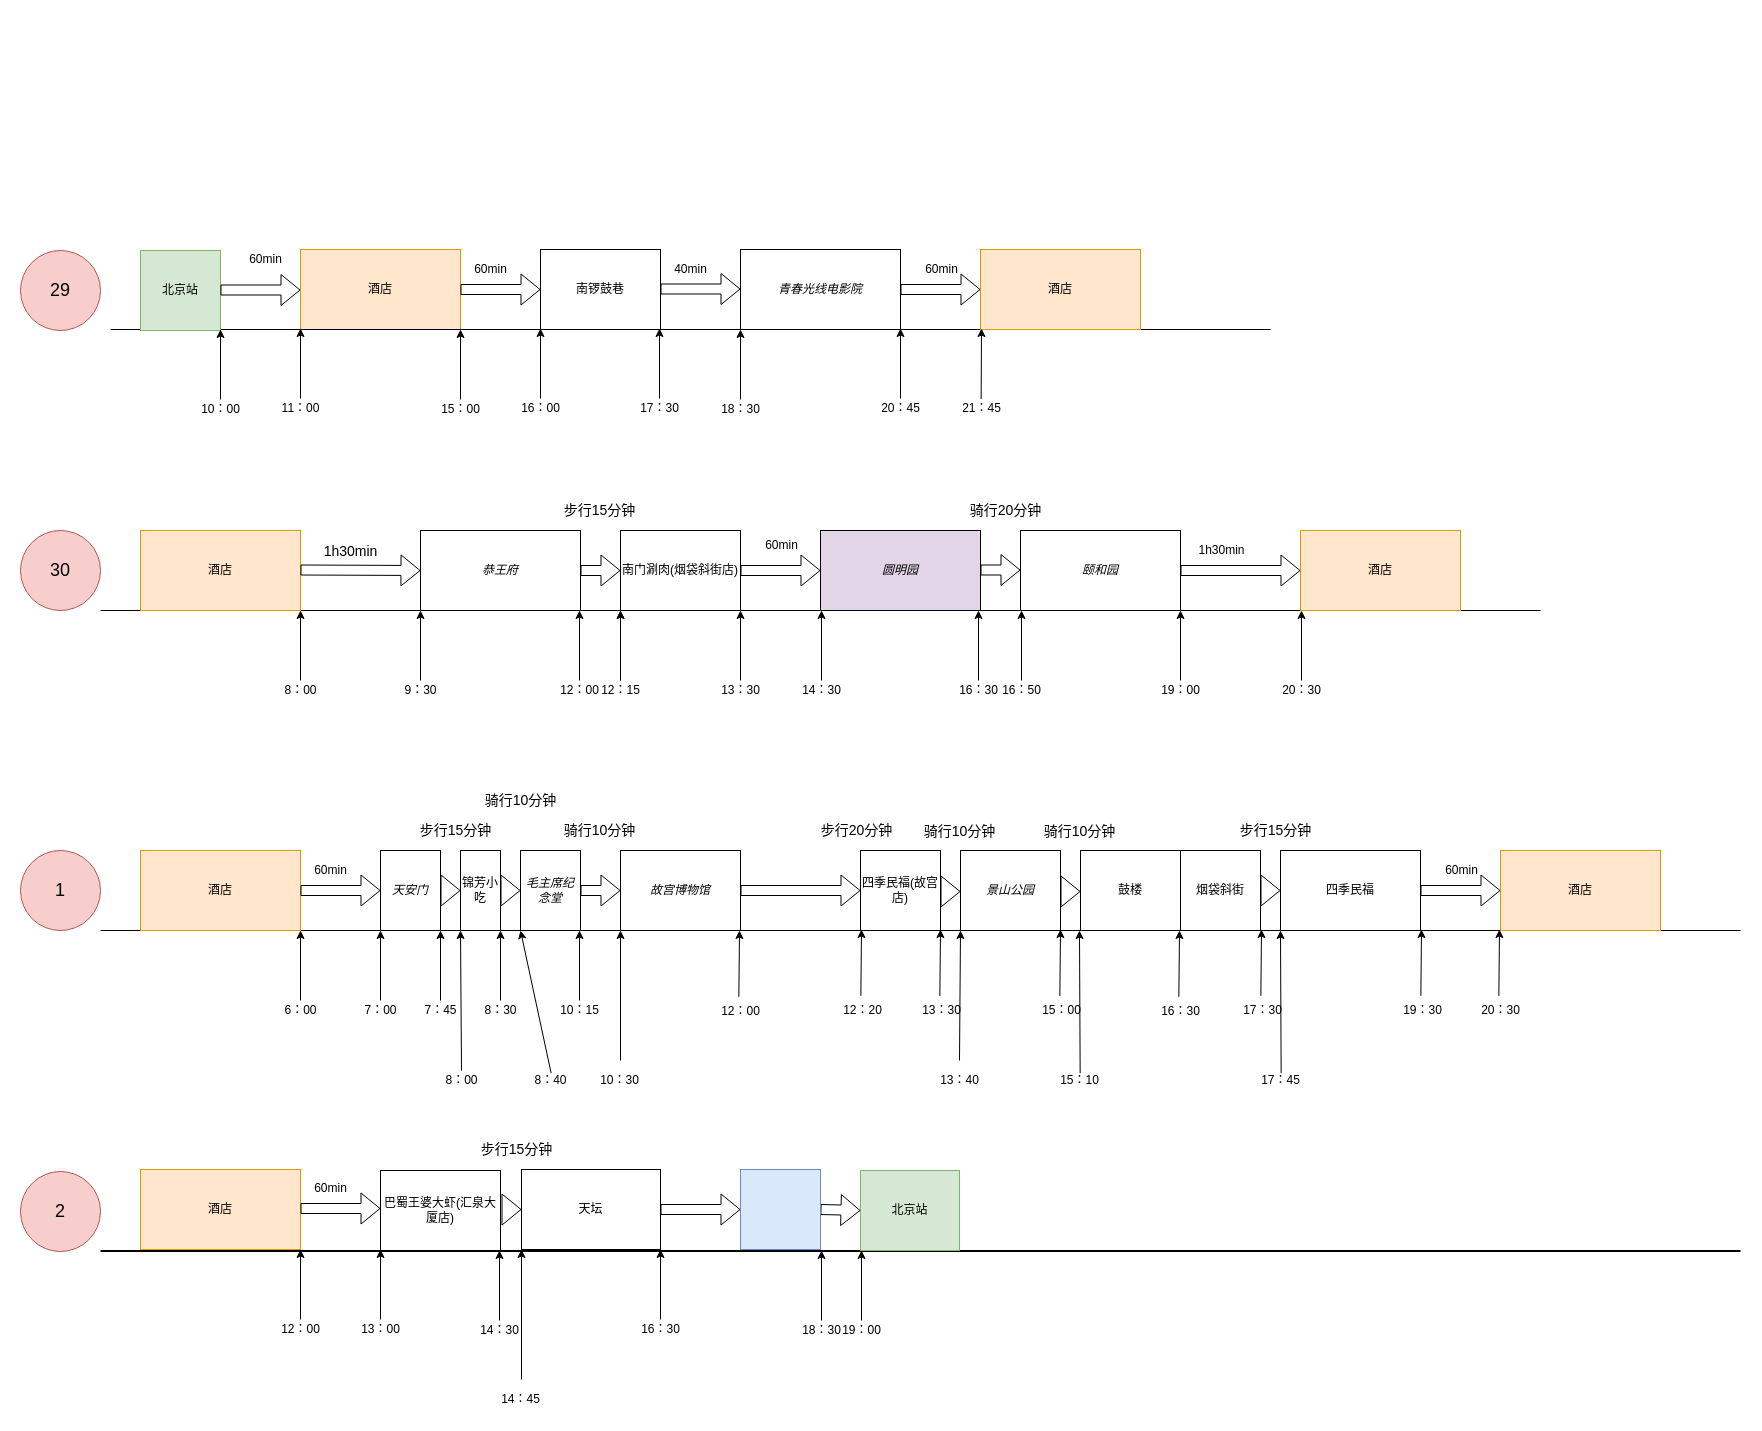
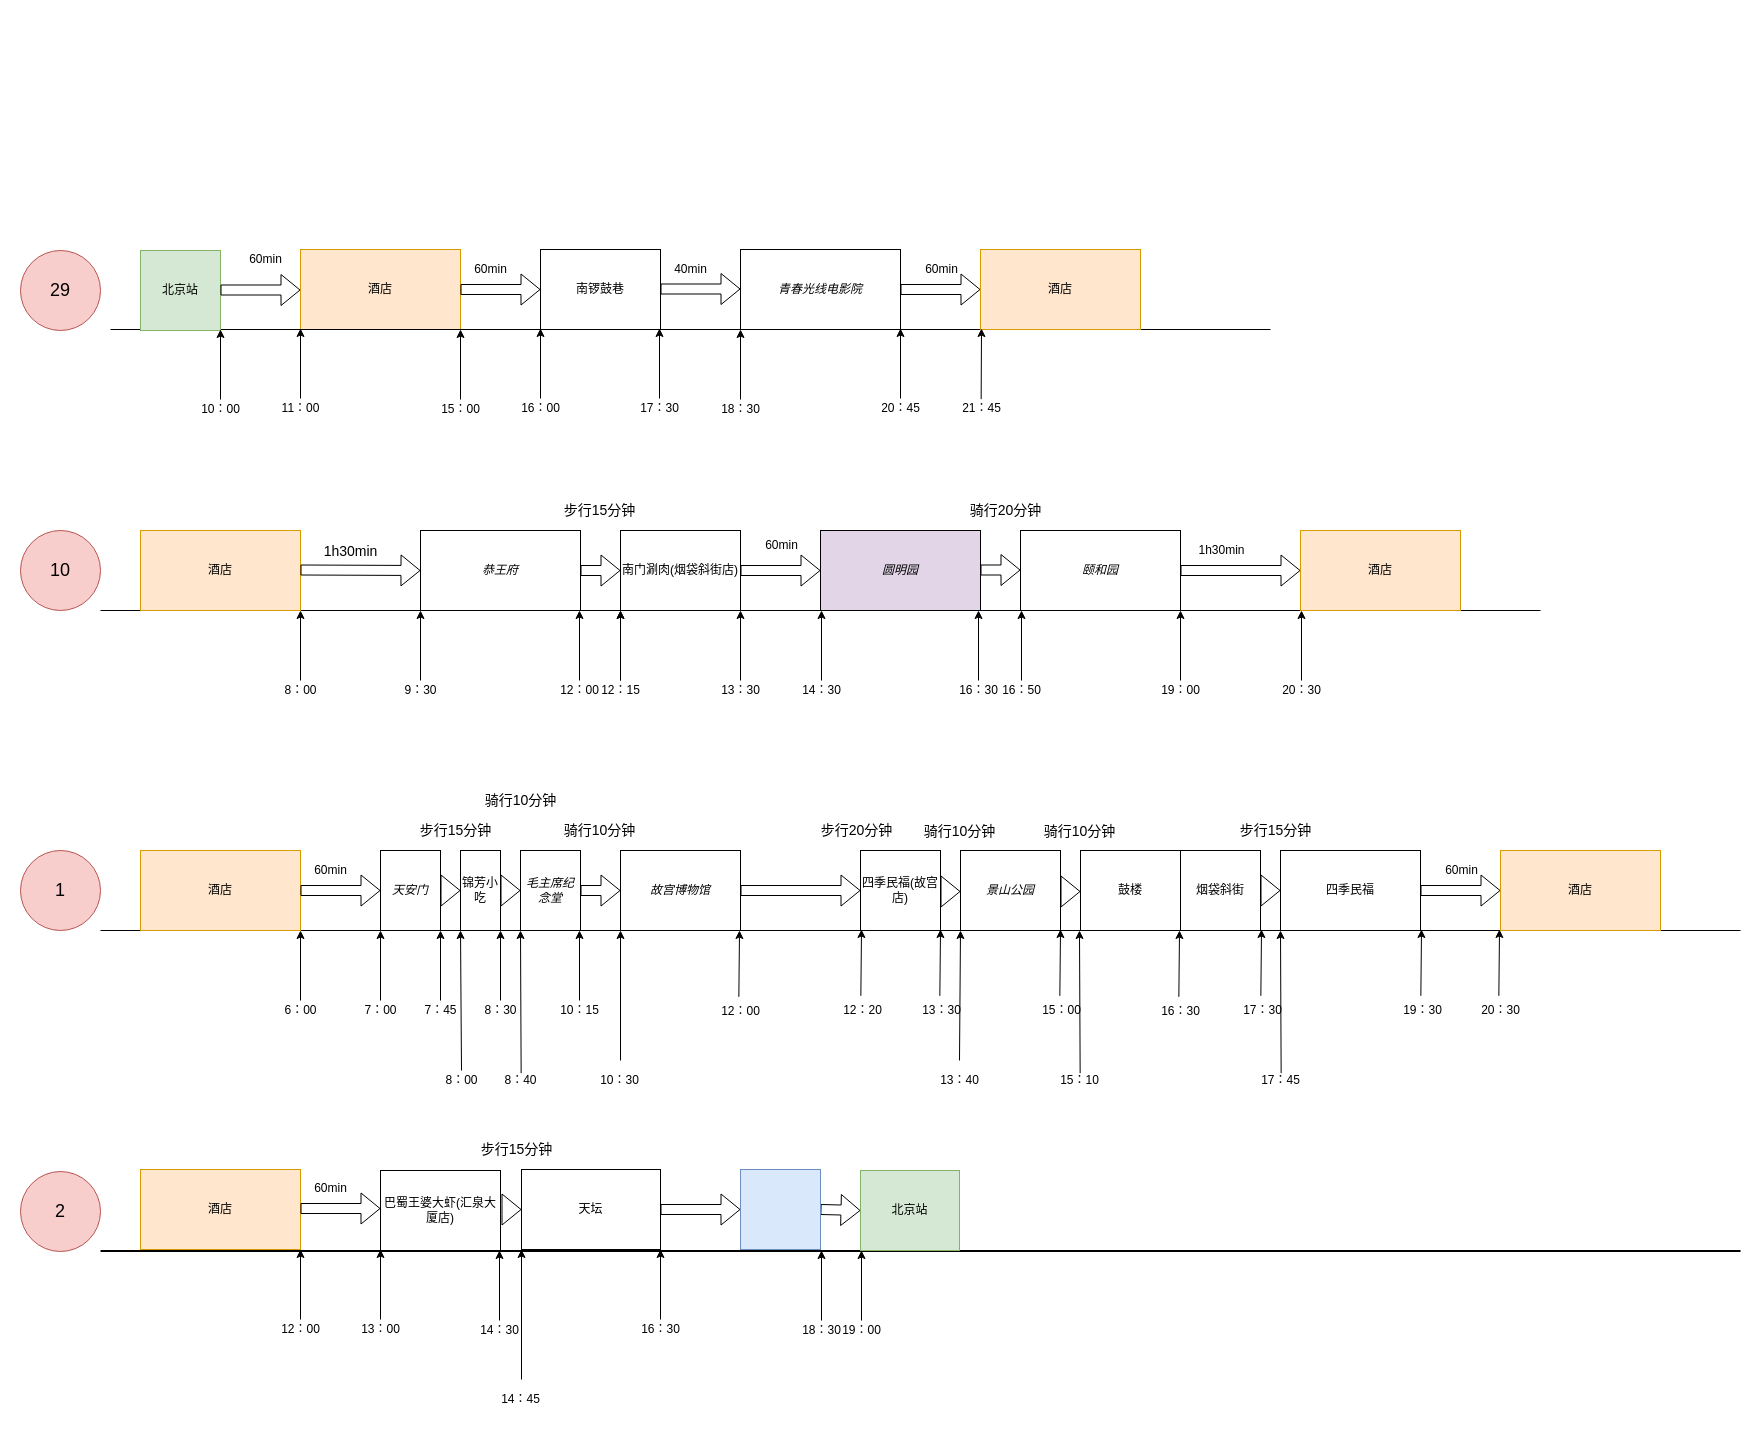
(61, 571) -> (61, 571)
(551, 1081) -> (521, 1081)
